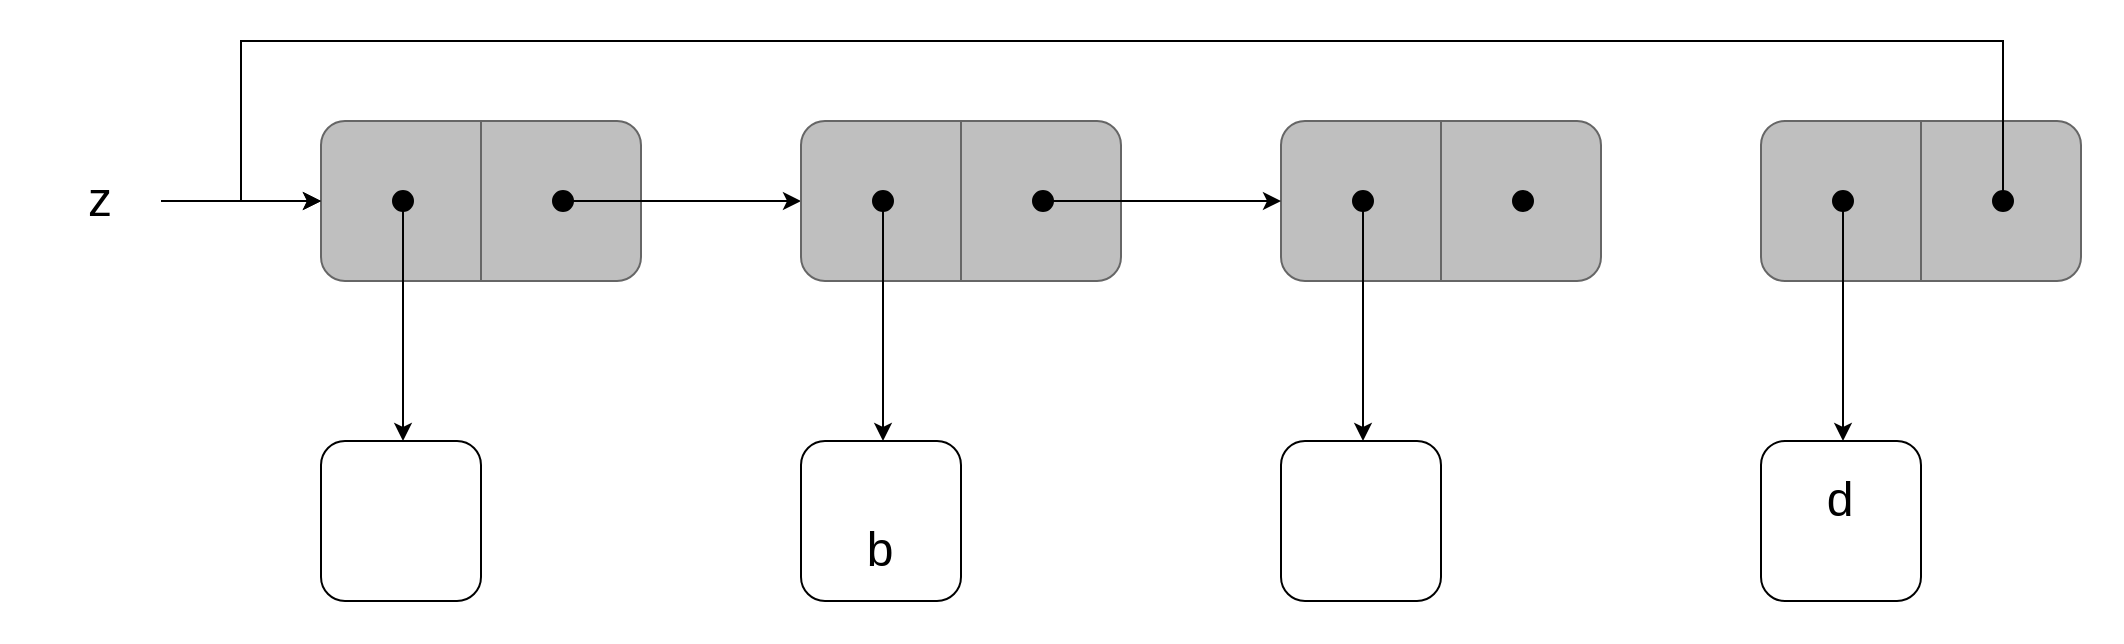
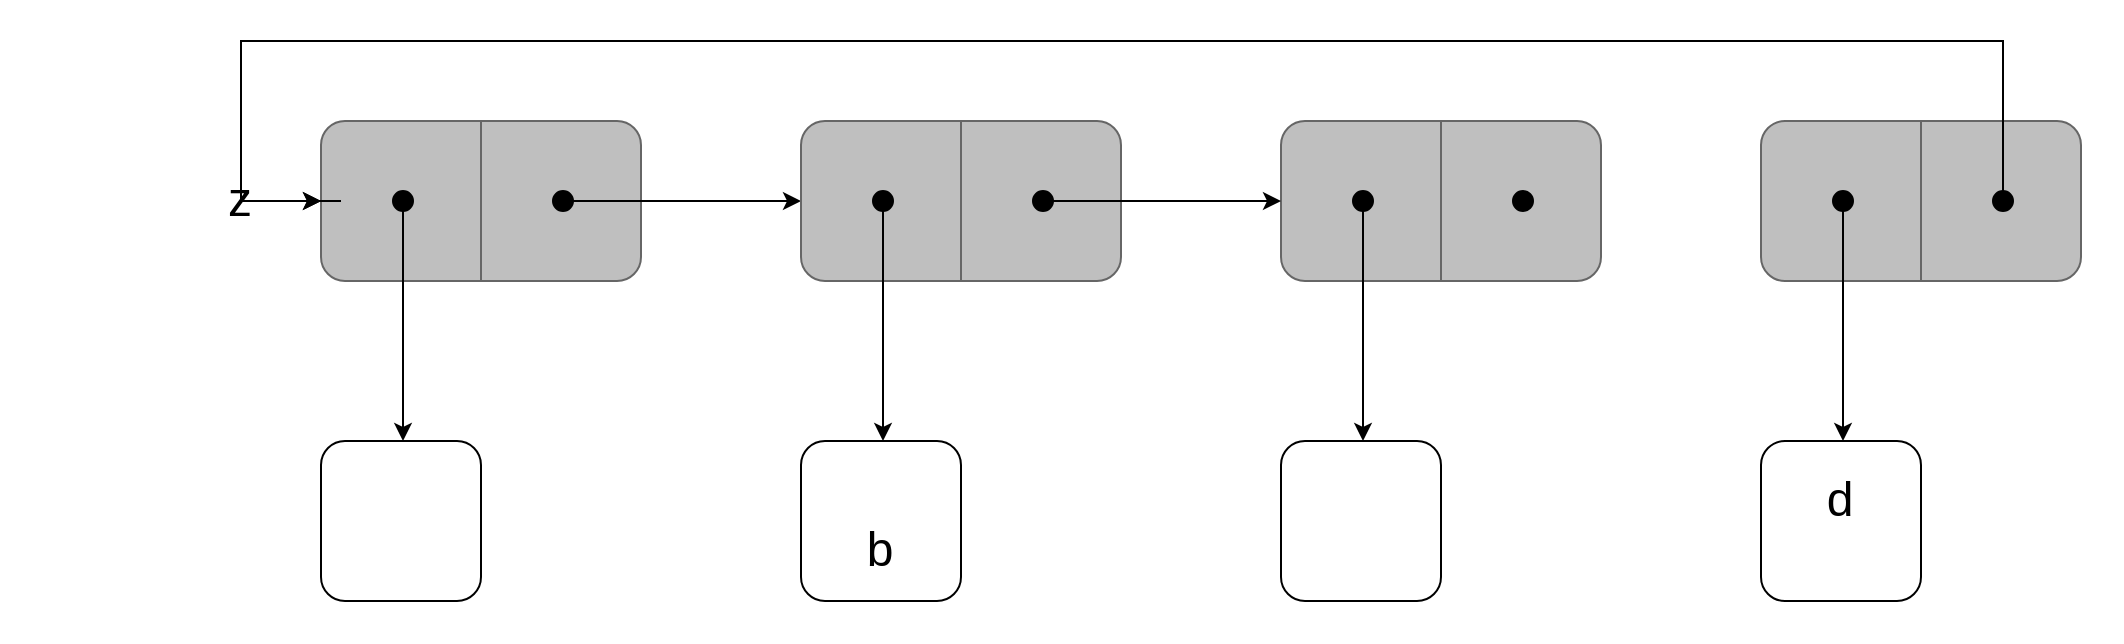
(101, 201) -> (241, 201)
